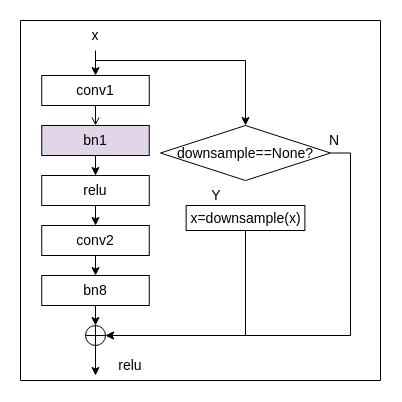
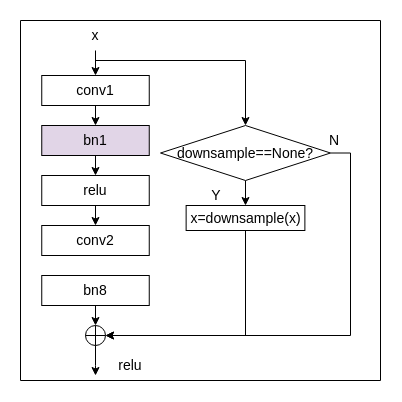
(96, 118) -> (96, 117)
none -> (246, 197)
(96, 262) -> none
